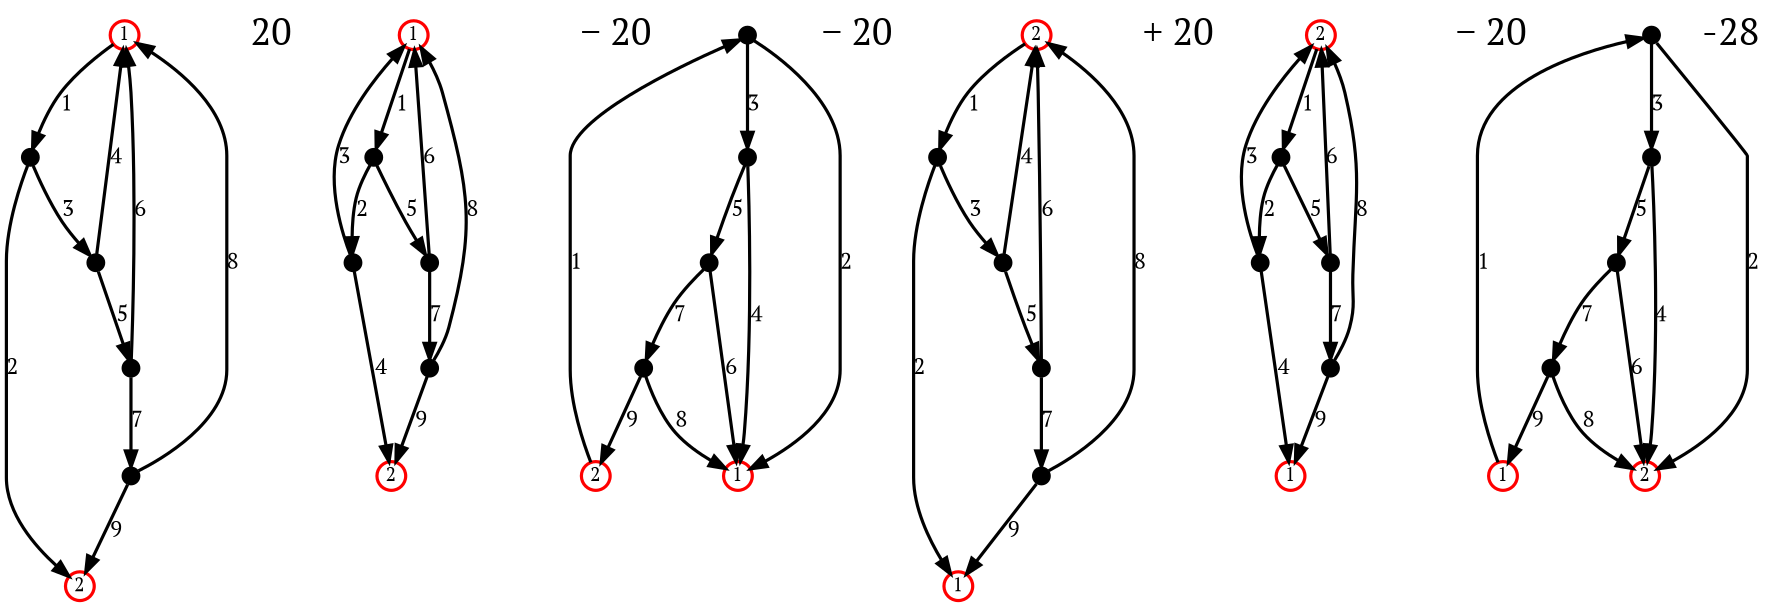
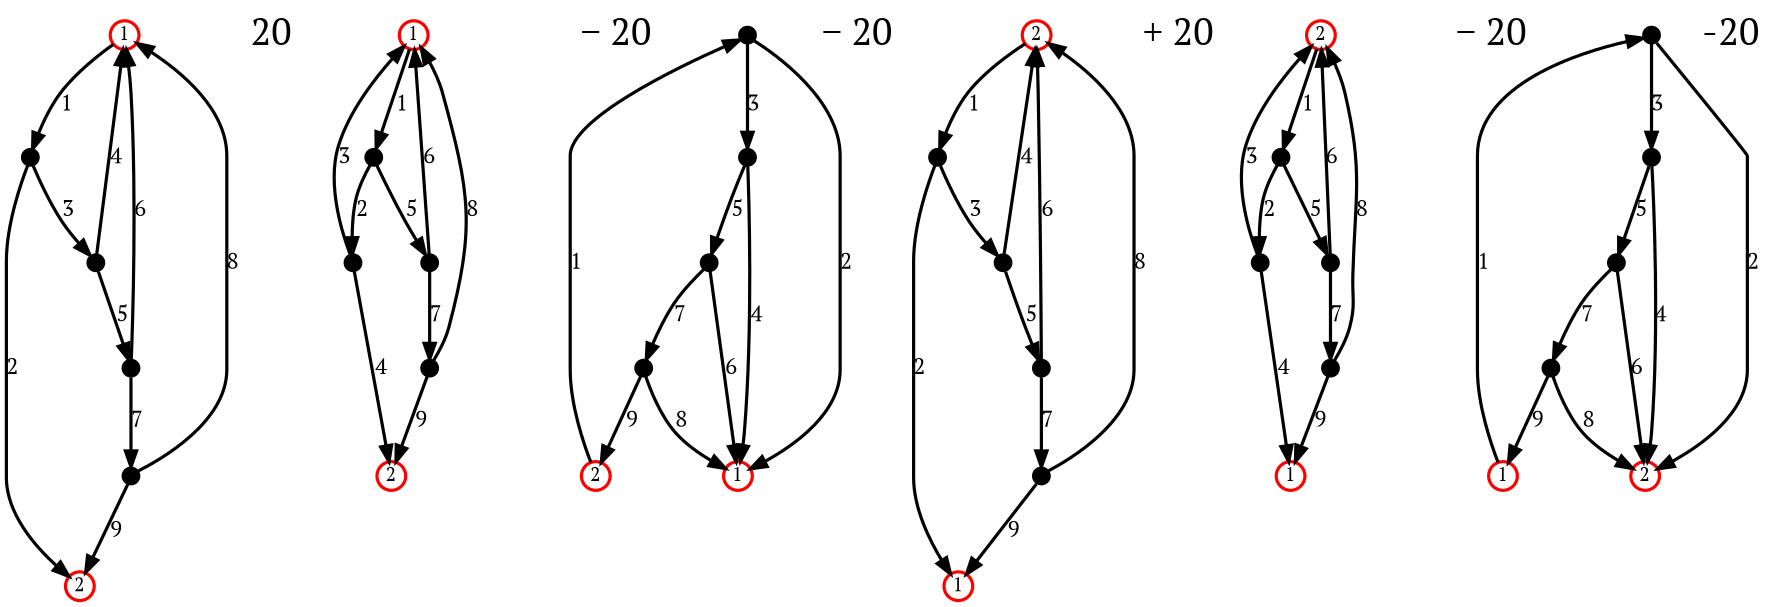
(1731, 35) -> (1731, 35)
